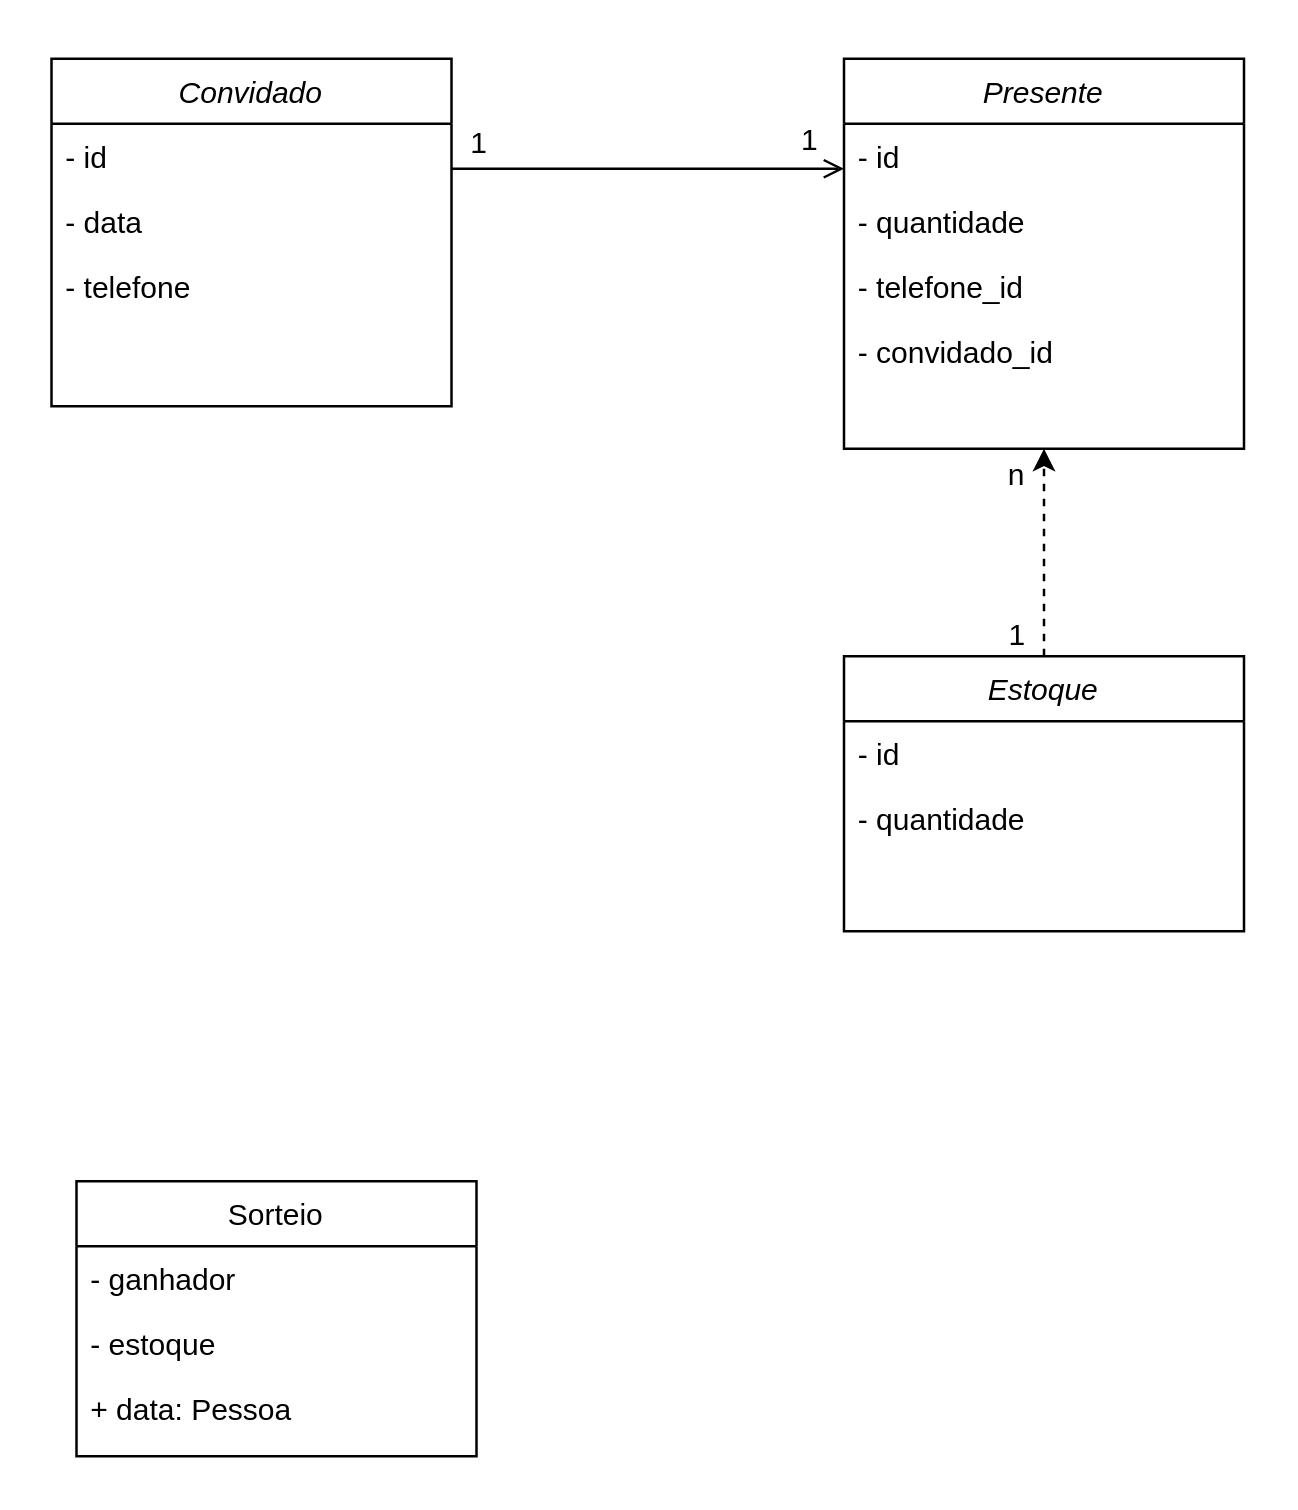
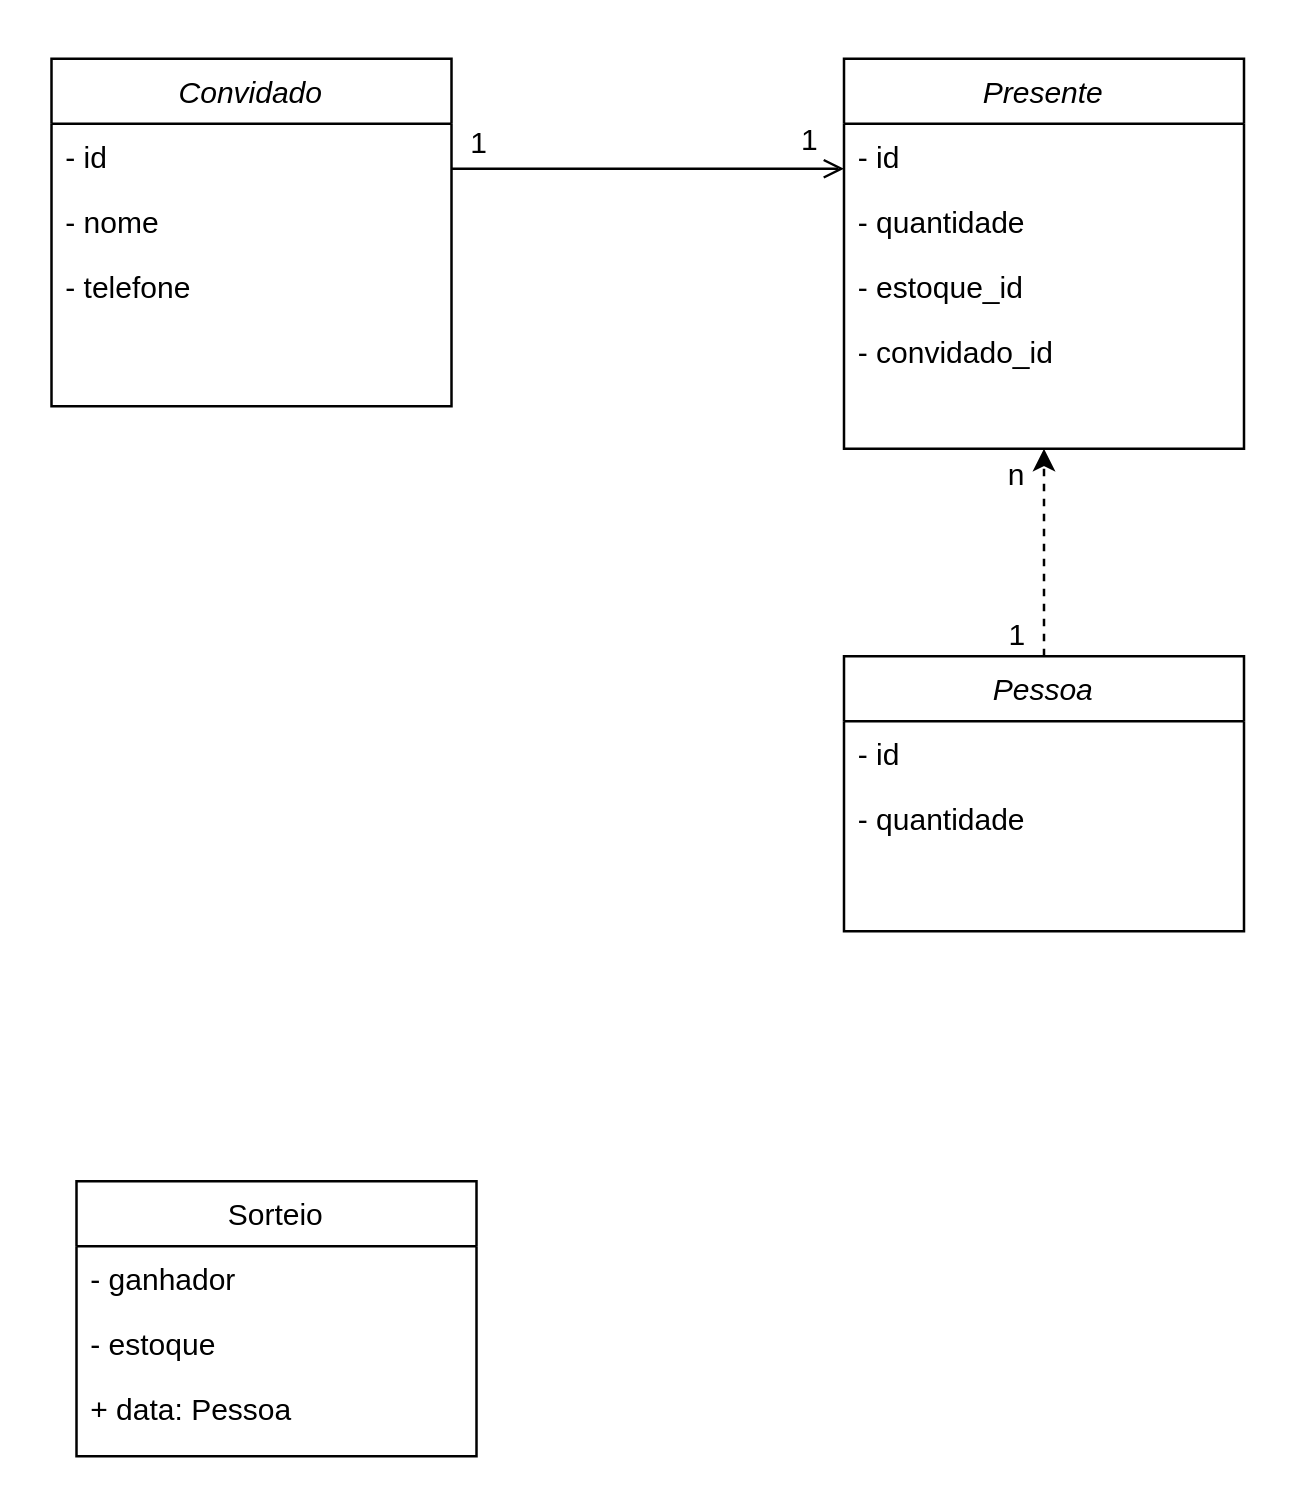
(112, 223) -> (112, 223)
(955, 288) -> (951, 288)
(1043, 690) -> (1043, 690)
